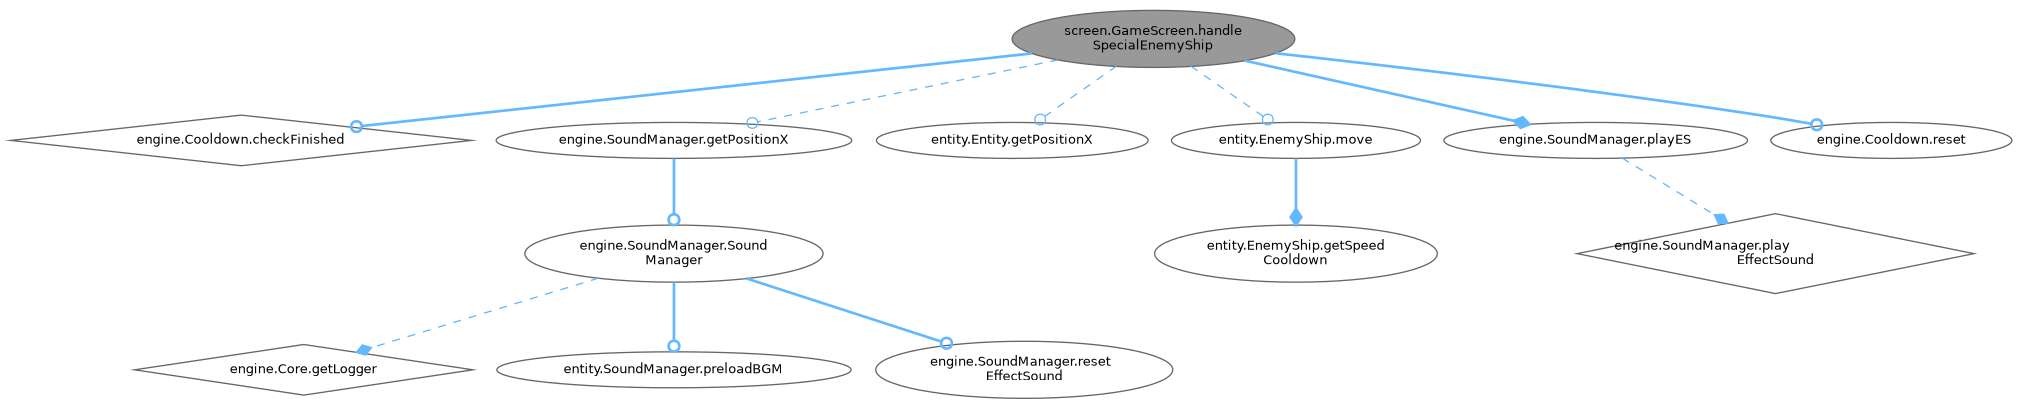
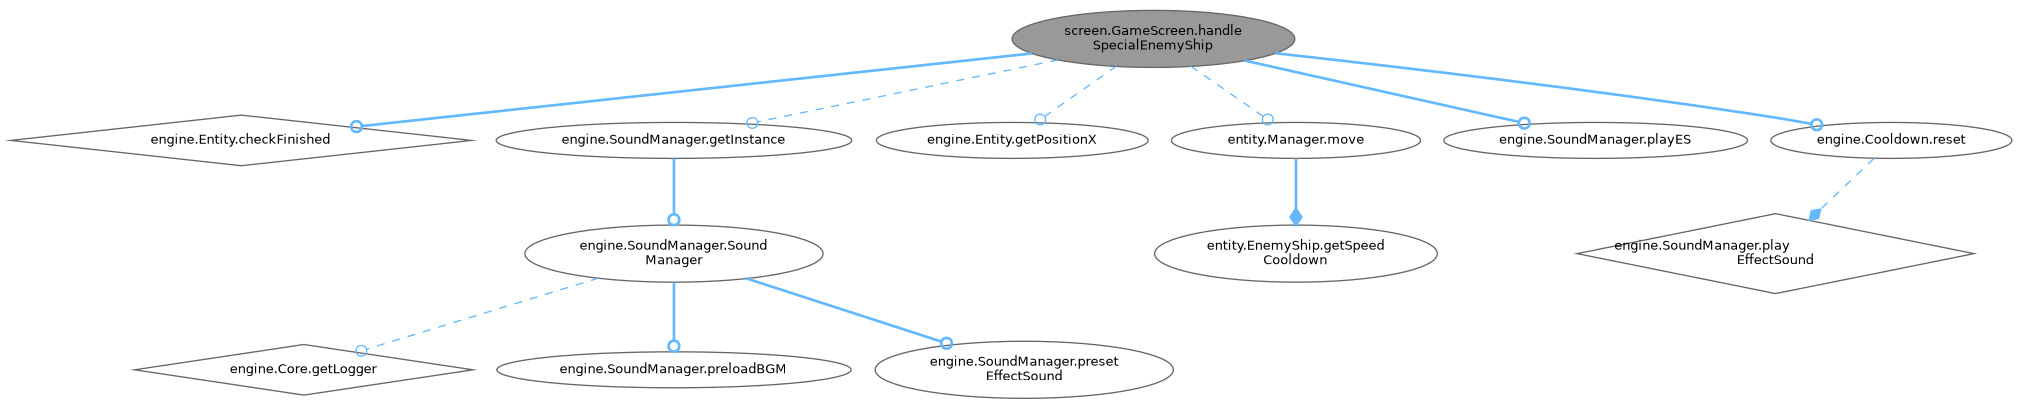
(1382, 91) -> (1382, 91)
(241, 140) -> (241, 140)
(674, 140) -> (674, 140)
(1012, 140) -> (1012, 140)
(1296, 140) -> (1296, 140)
(1668, 186) -> (1847, 184)
(483, 314) -> (483, 314)
(674, 370) -> (674, 370)
(1024, 370) -> (1024, 370)
